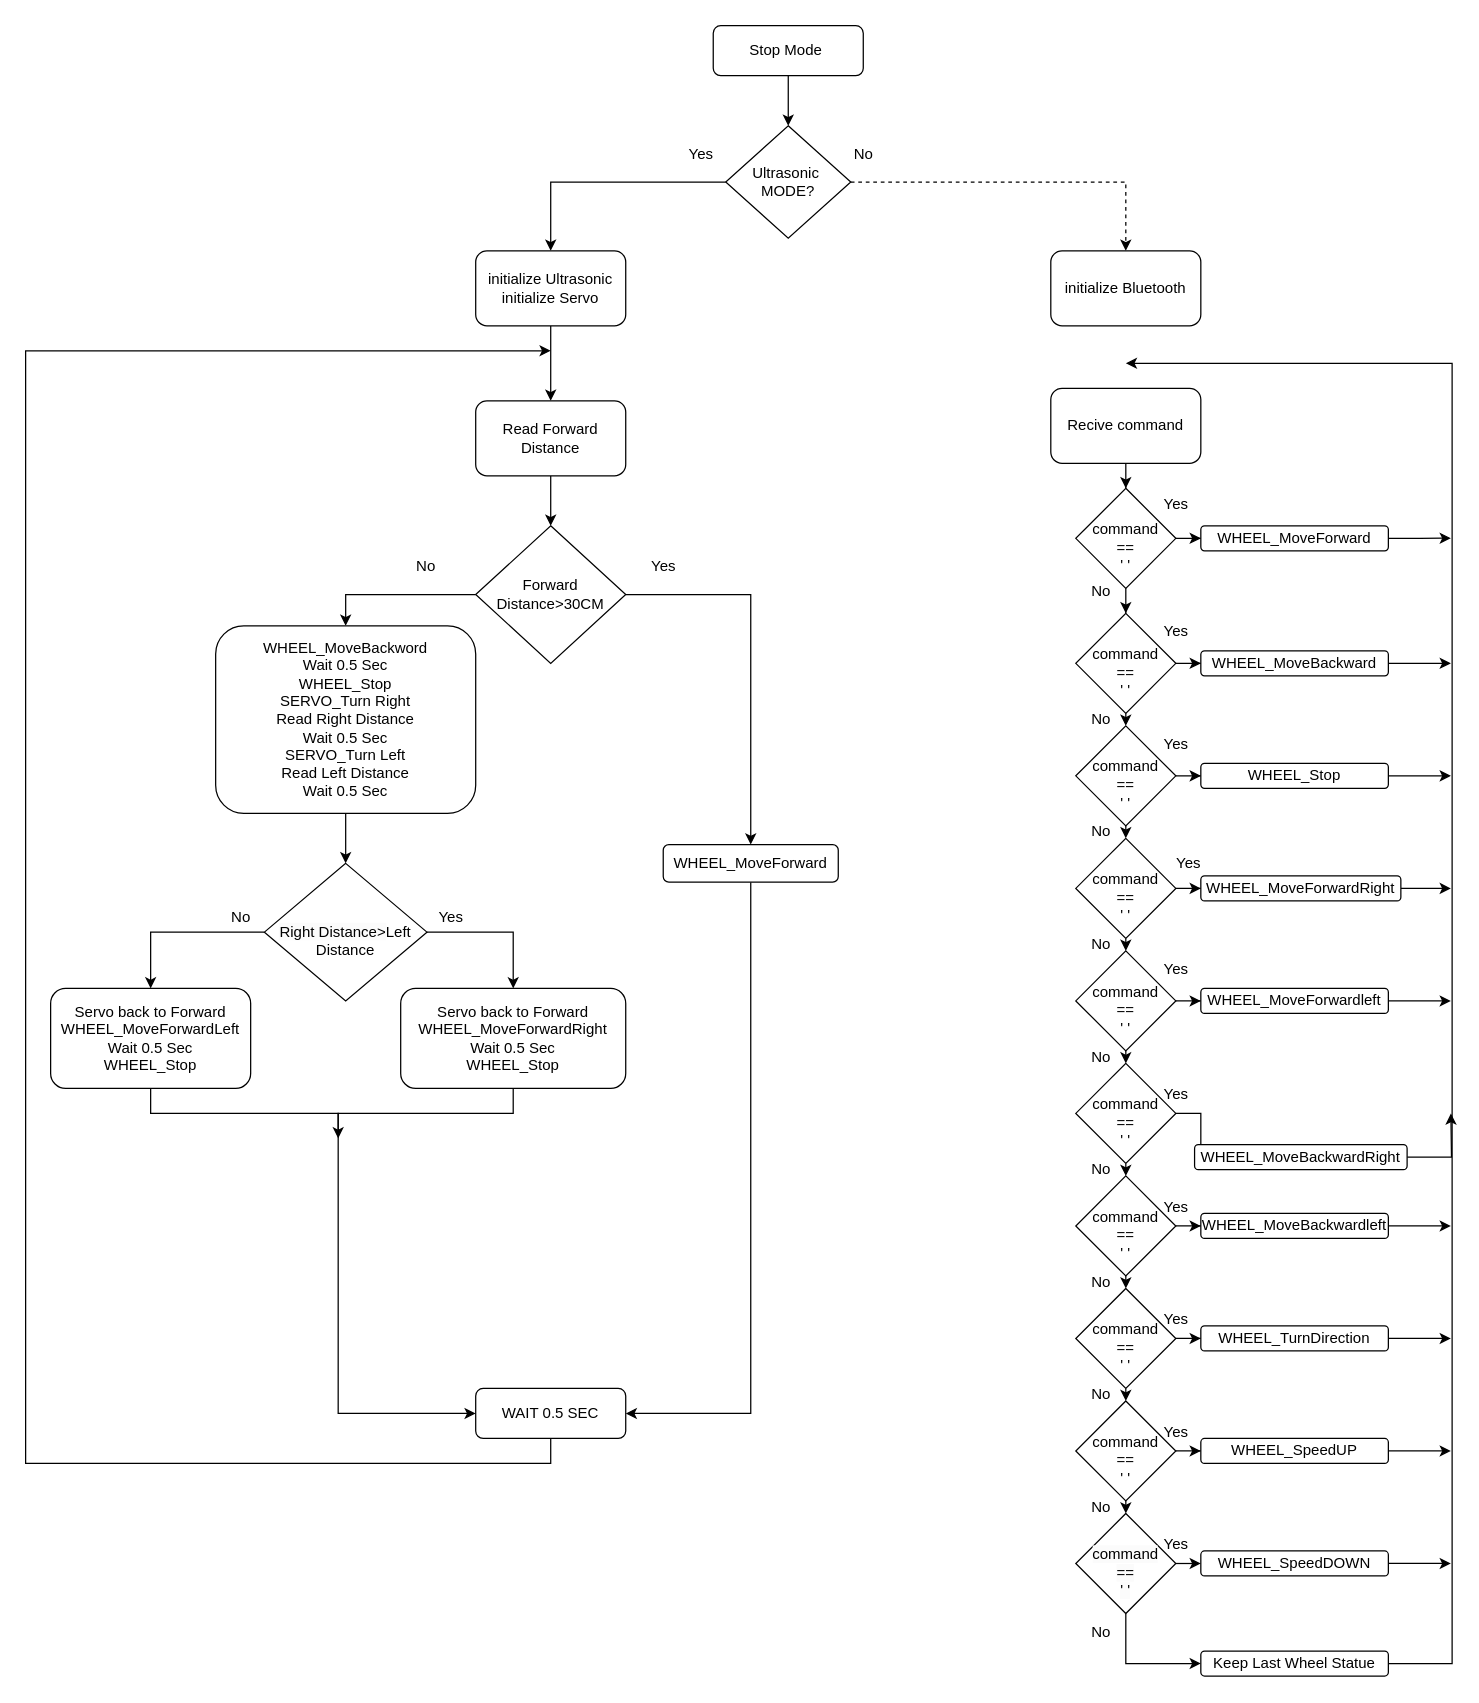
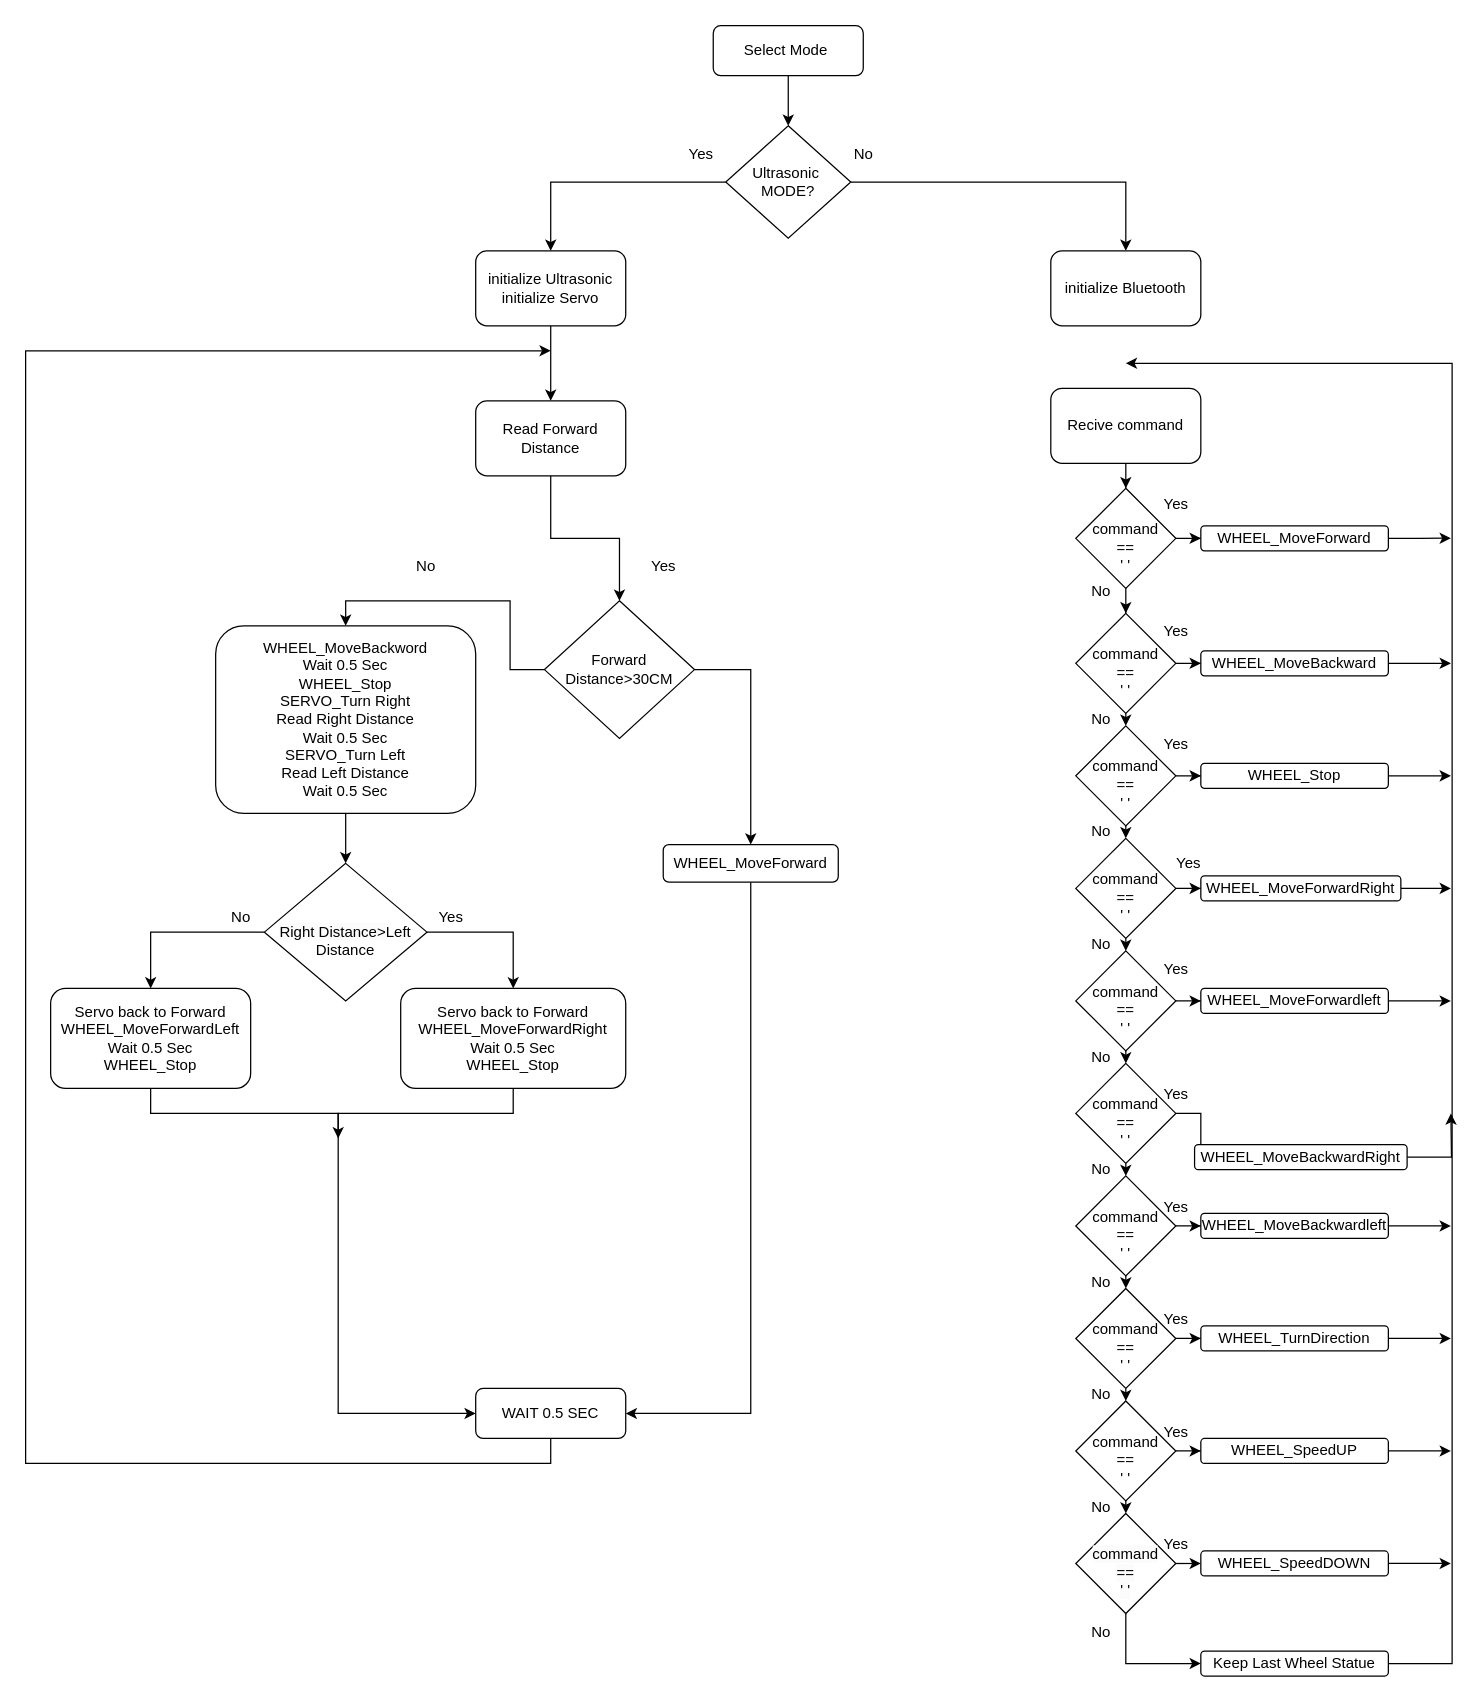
(788, 51) -> (788, 51)
(1019, 182) -> (1019, 182)
(551, 594) -> (619, 669)
